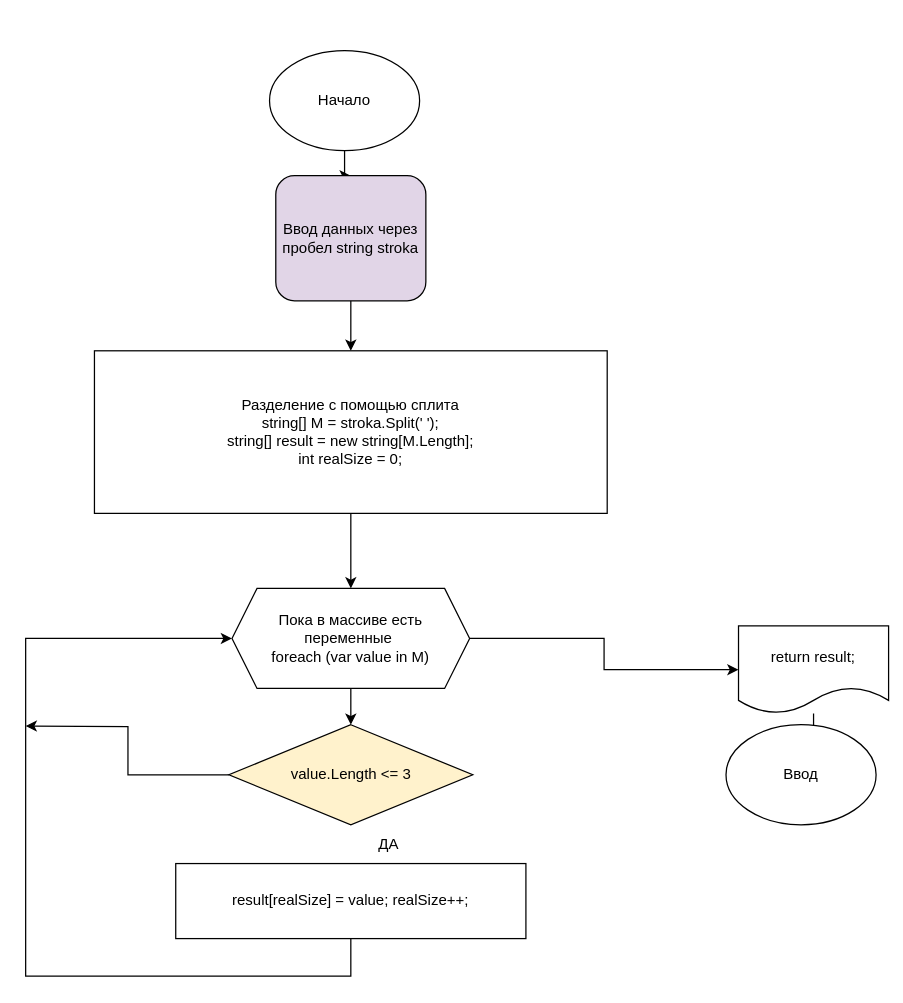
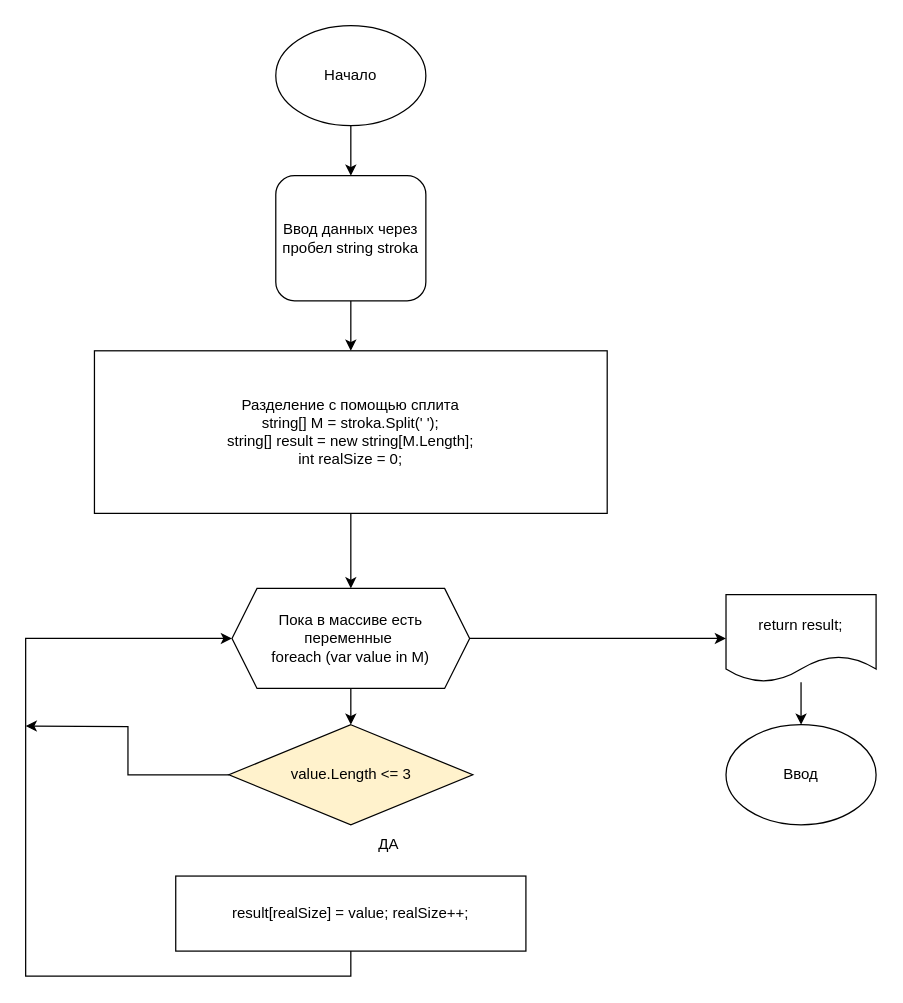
(344, 101) -> (351, 76)
(351, 238) -> (351, 238)
(813, 669) -> (801, 638)
(351, 901) -> (351, 913)
